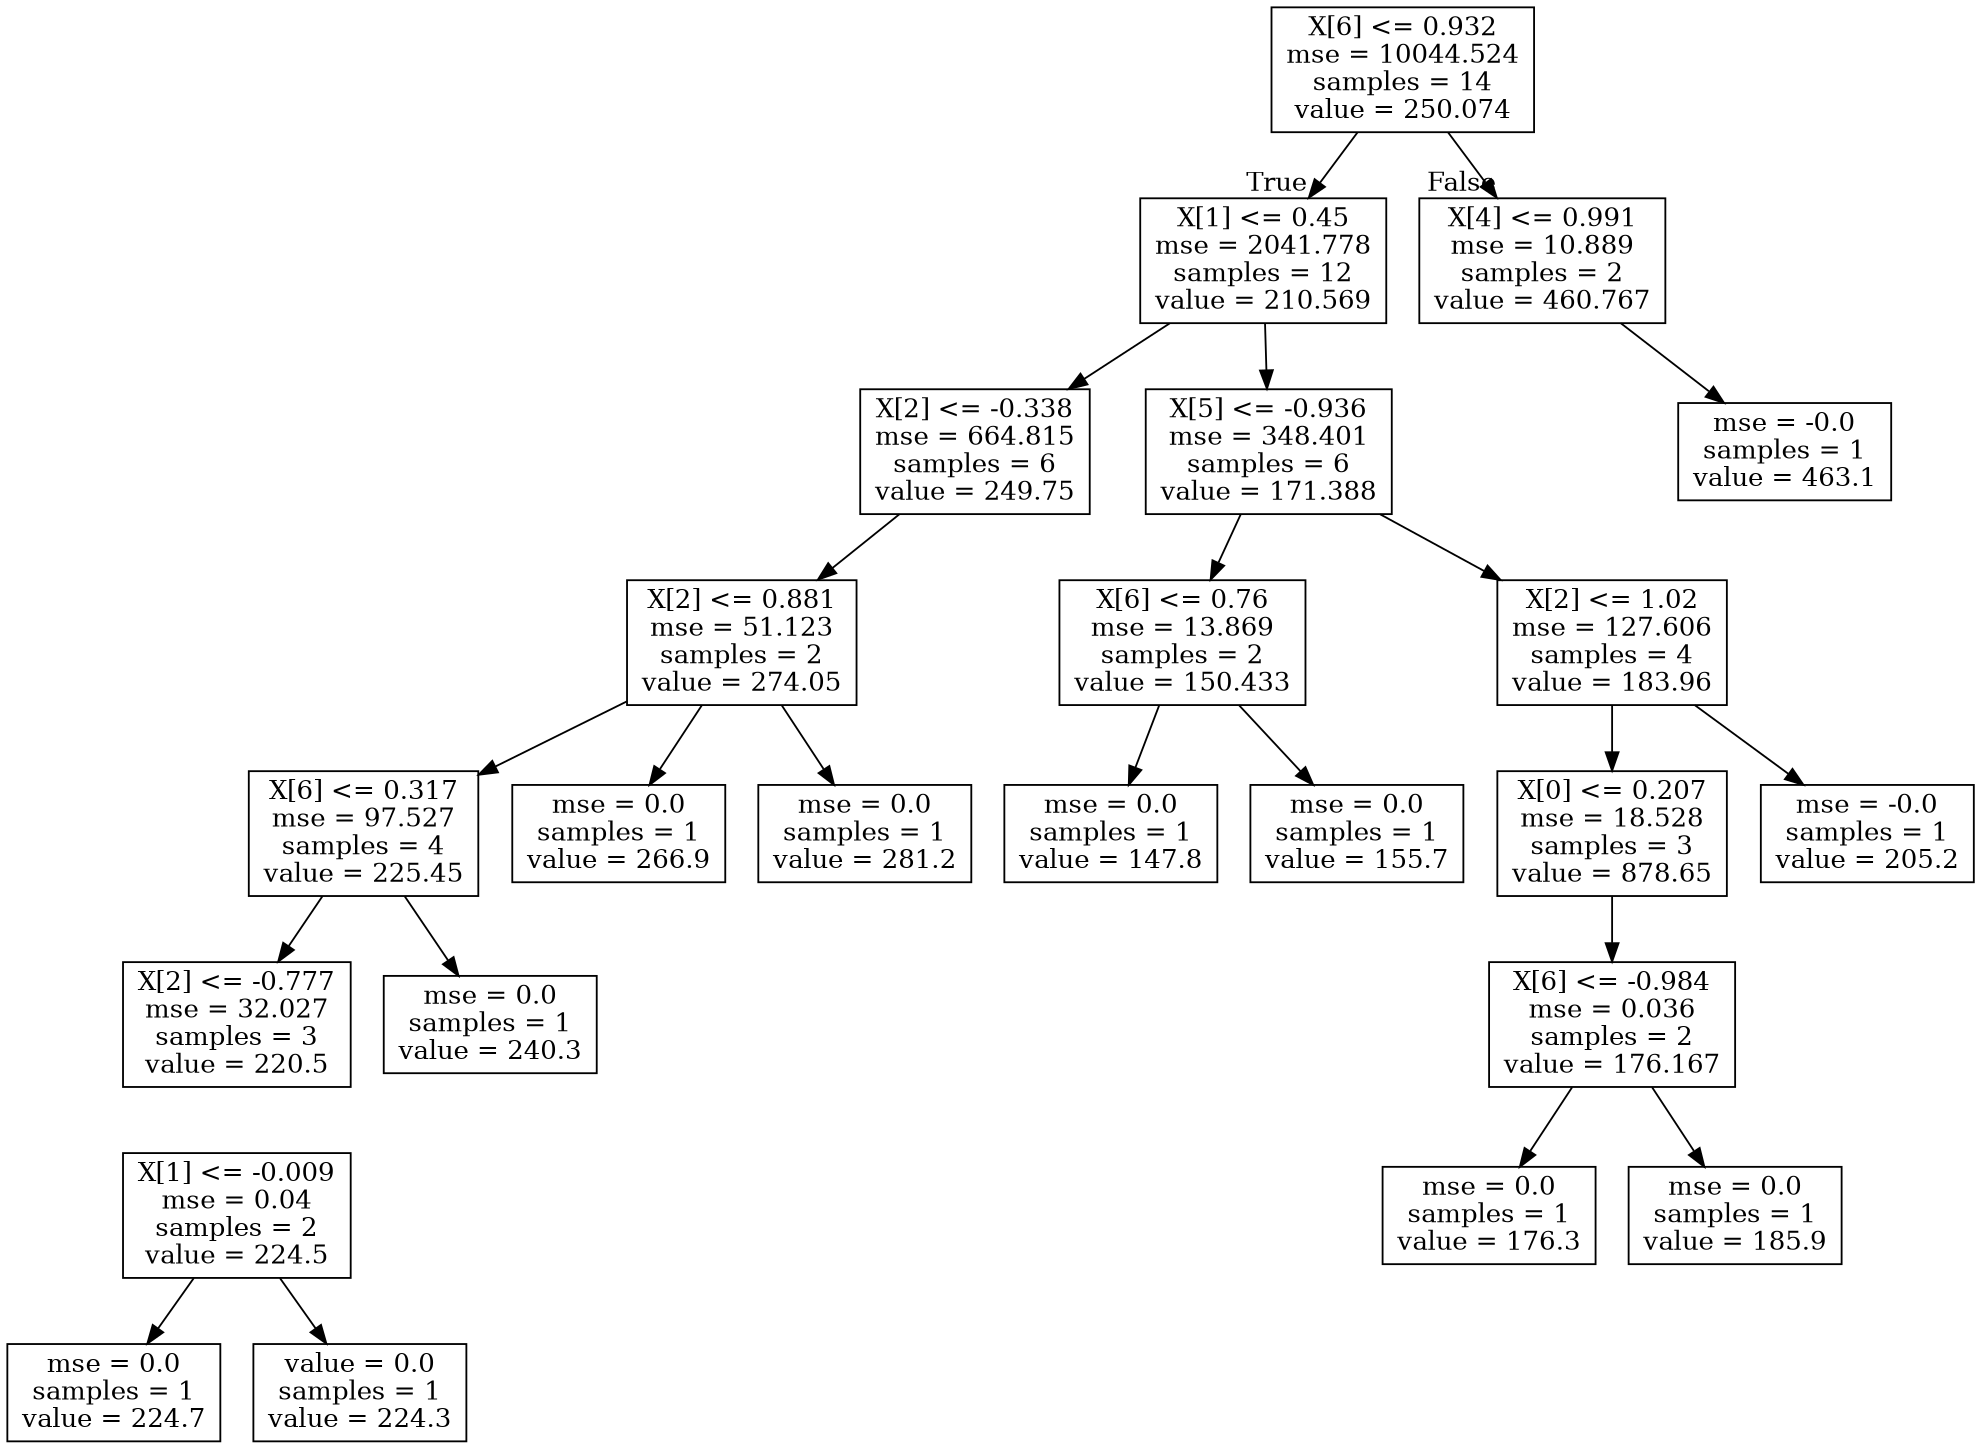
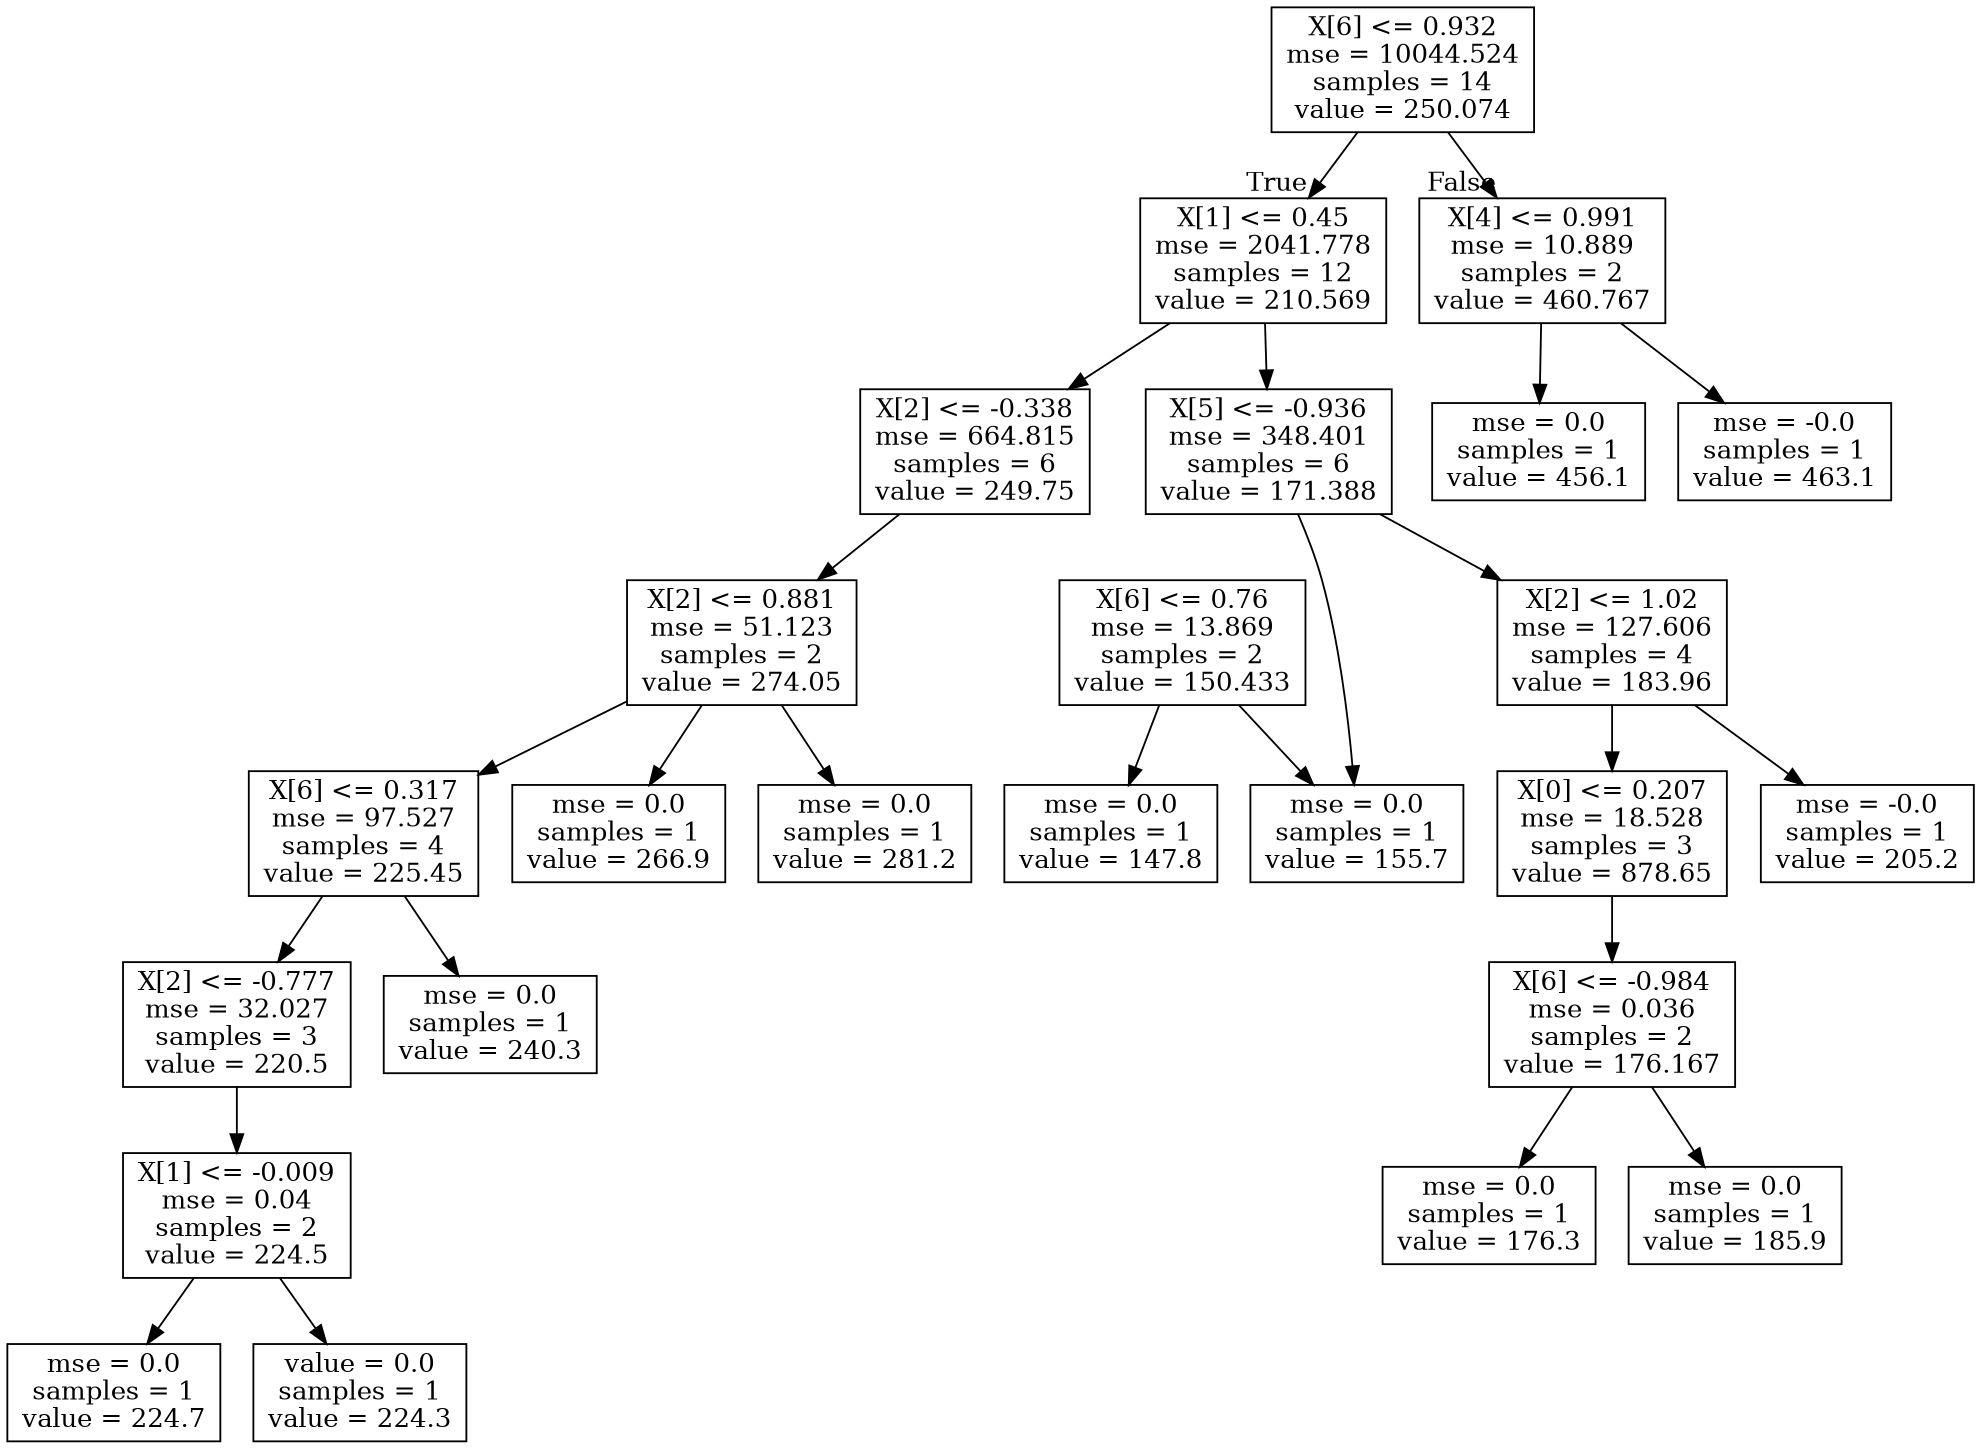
none -> (1539, 452)
(1230, 538) -> (1335, 638)
none -> (237, 1111)
